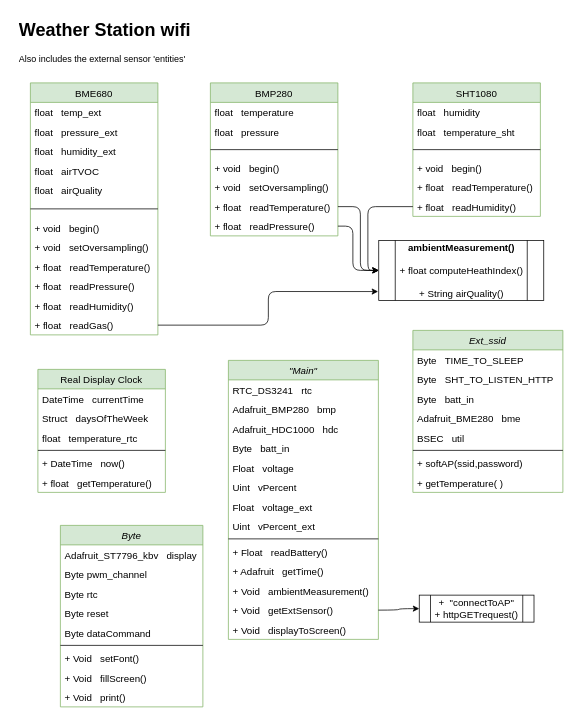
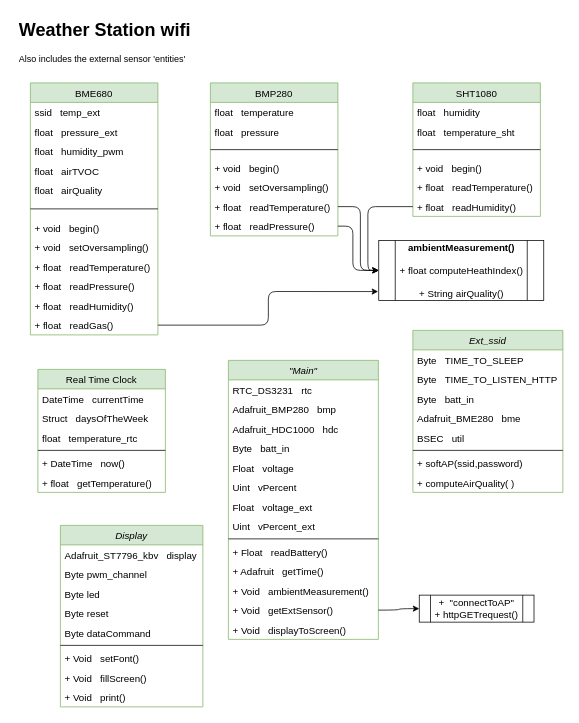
(76, 113) -> (73, 113)
(84, 152) -> (84, 152)
(101, 380) -> (101, 380)
(484, 380) -> (487, 380)
(275, 391) -> (275, 391)
(466, 484) -> (471, 484)
(131, 536) -> (131, 536)
(85, 595) -> (84, 595)
